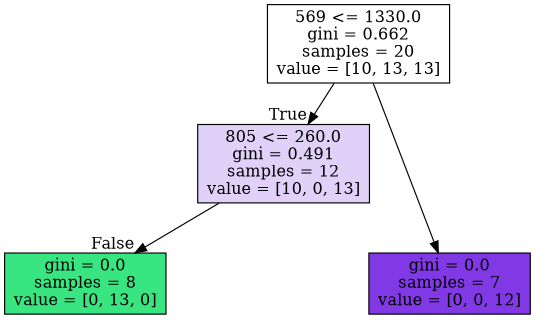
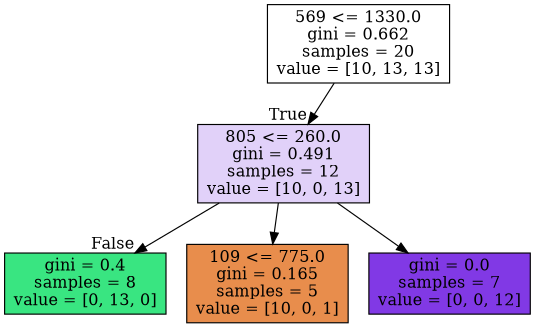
(404, 162) -> (368, 225)
(85, 284) -> (85, 284)
none -> (267, 284)
